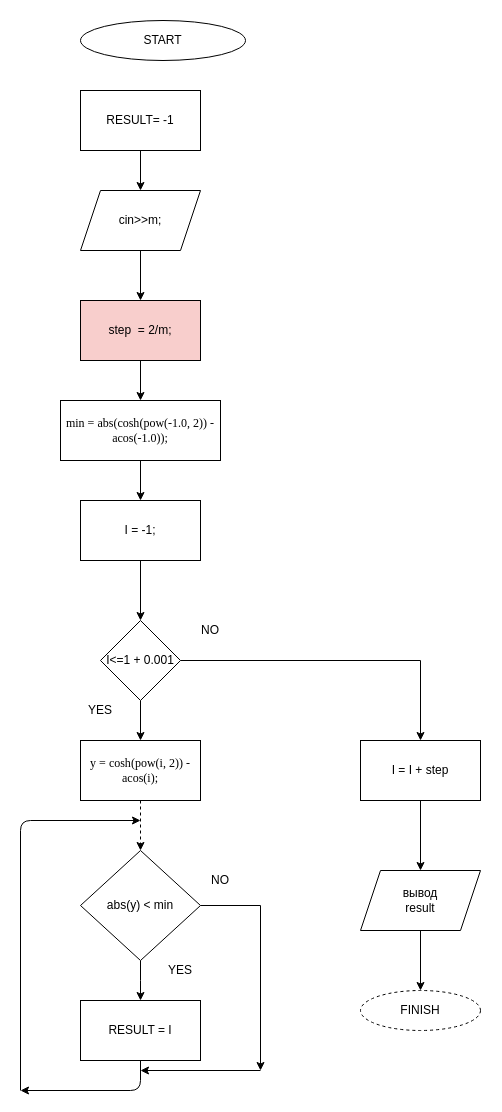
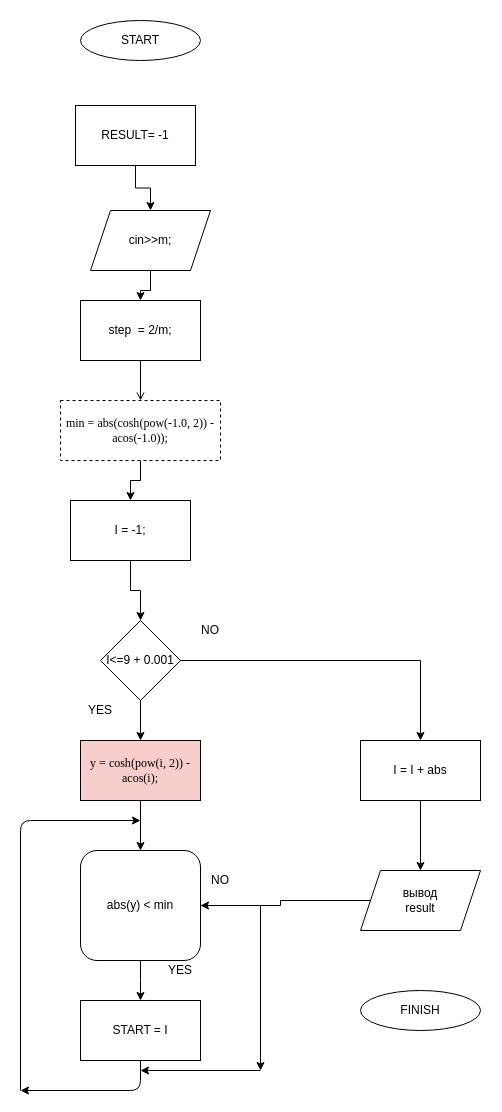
(163, 41) -> (141, 41)
(141, 121) -> (136, 136)
(141, 221) -> (151, 241)
(141, 331) -> (141, 331)
(141, 392) -> (141, 394)
(141, 431) -> (141, 431)
(141, 531) -> (131, 531)
(141, 661) -> (141, 661)
(141, 771) -> (141, 771)
(421, 771) -> (421, 771)
(141, 823) -> (141, 823)
(141, 906) -> (141, 906)
(421, 957) -> (315, 901)
(421, 1011) -> (421, 1011)
(141, 1031) -> (141, 1031)
